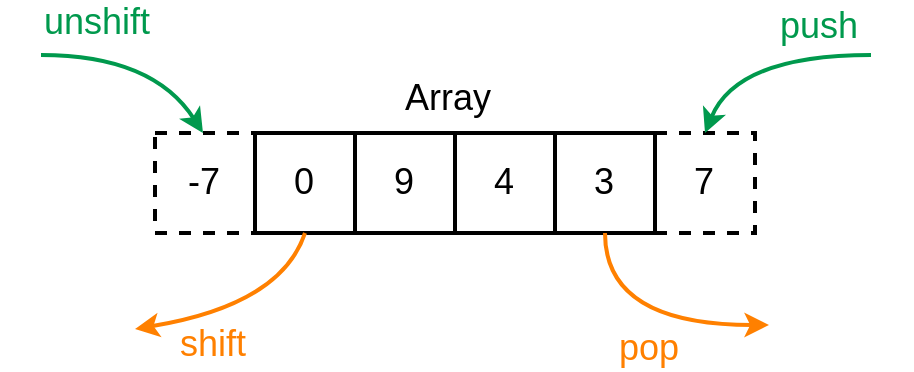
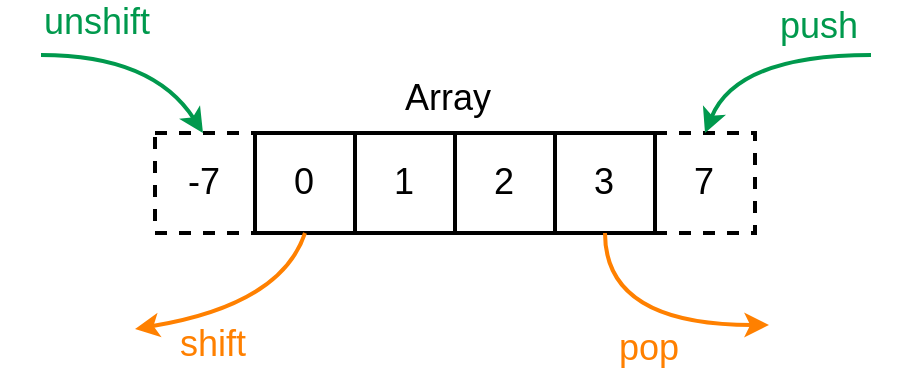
(405, 183) -> (405, 183)
(505, 183) -> (505, 183)
